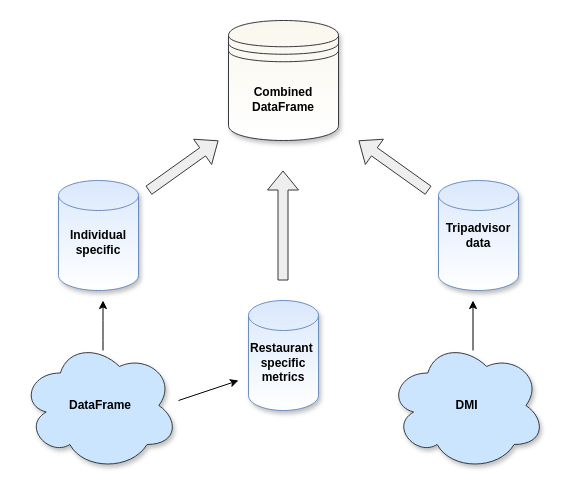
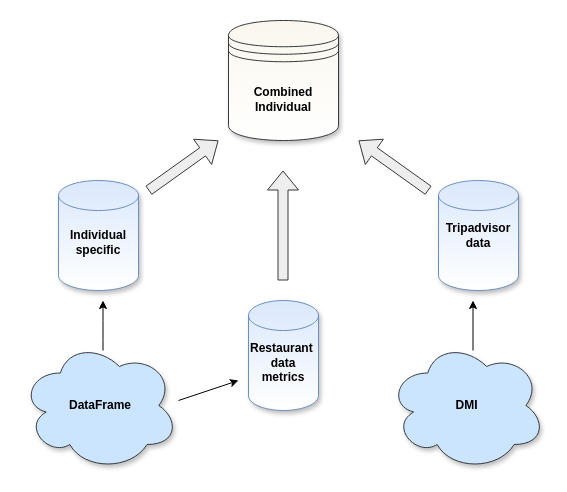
(284, 100) -> (284, 100)
(284, 356) -> (284, 356)
